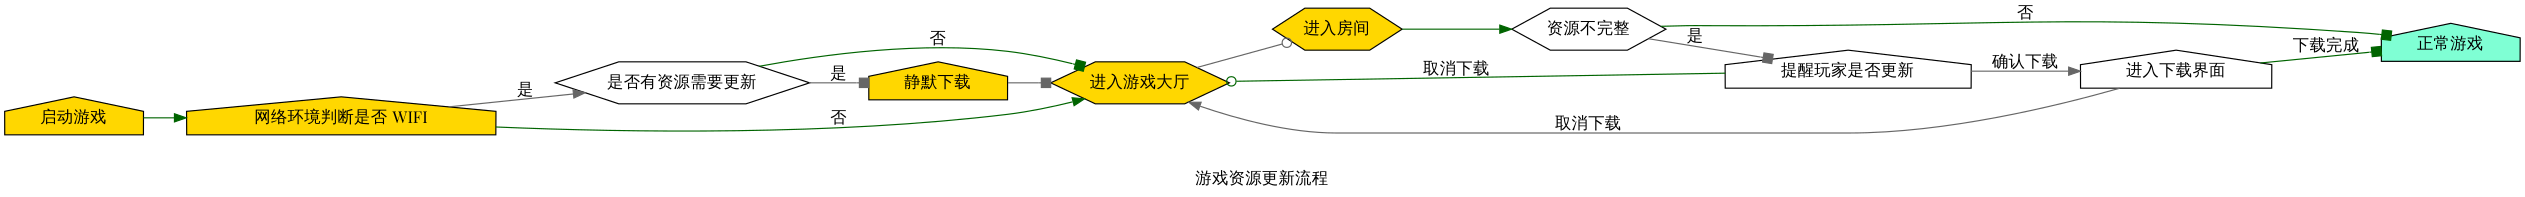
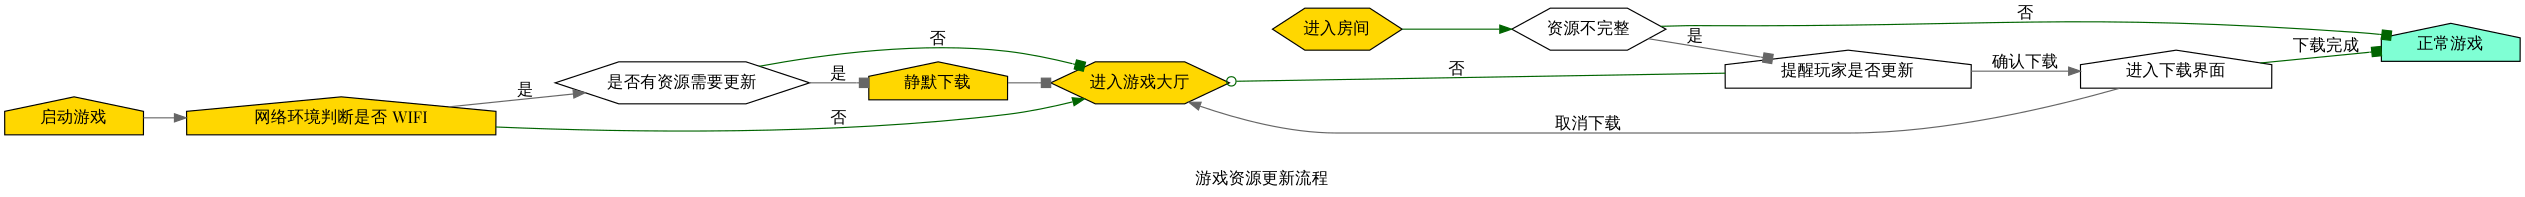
(1240, 56) -> none
(1457, 69) -> (1457, 69)
(159, 118) -> (159, 118)
